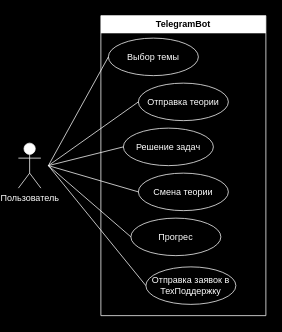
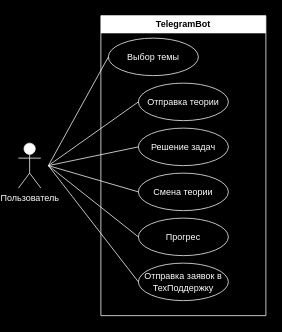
(168, 147) -> (183, 147)
(176, 237) -> (183, 237)
(191, 285) -> (183, 282)
